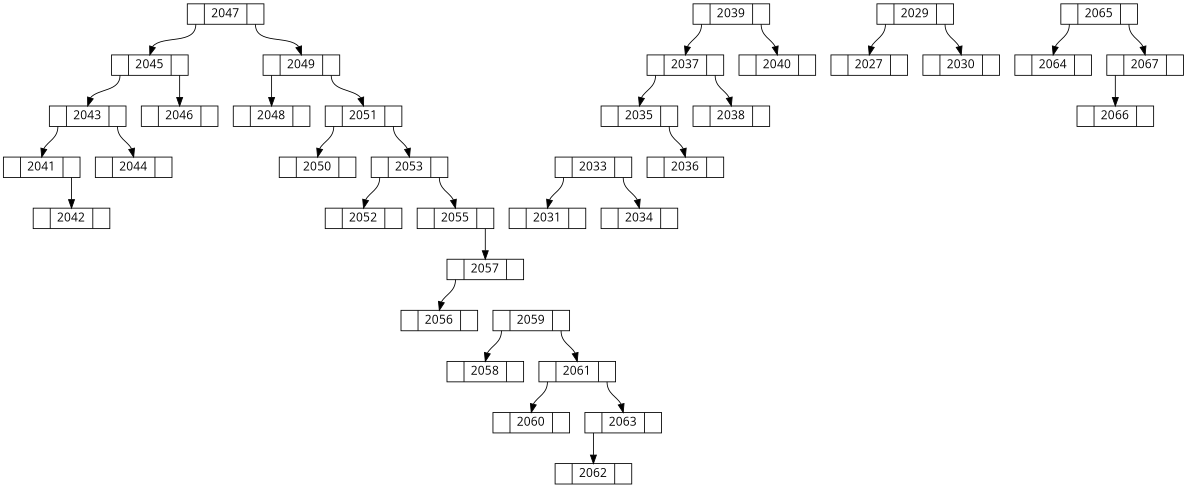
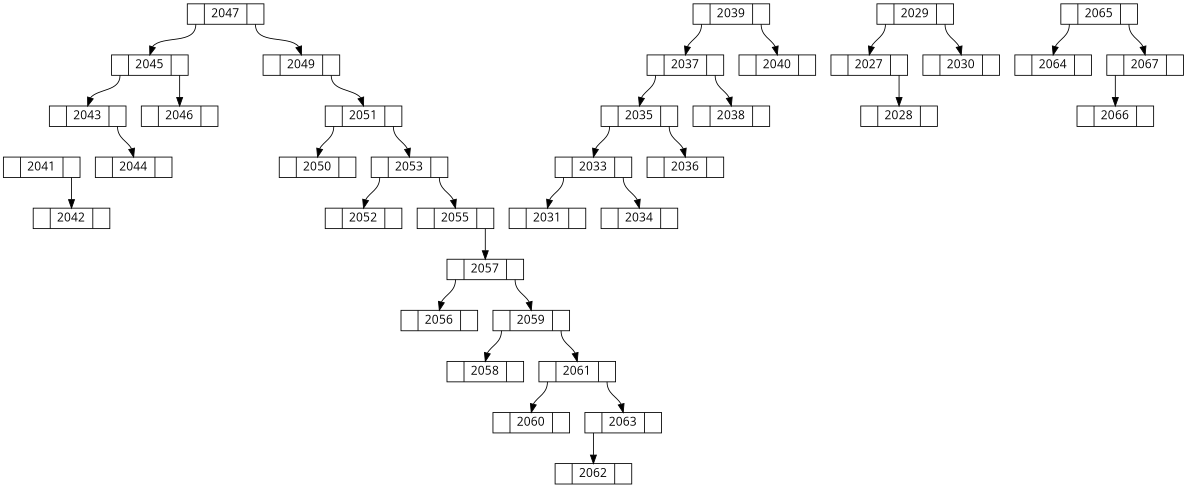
(272, 116) -> none
none -> (899, 116)
(53, 139) -> none
none -> (605, 139)
none -> (520, 292)
